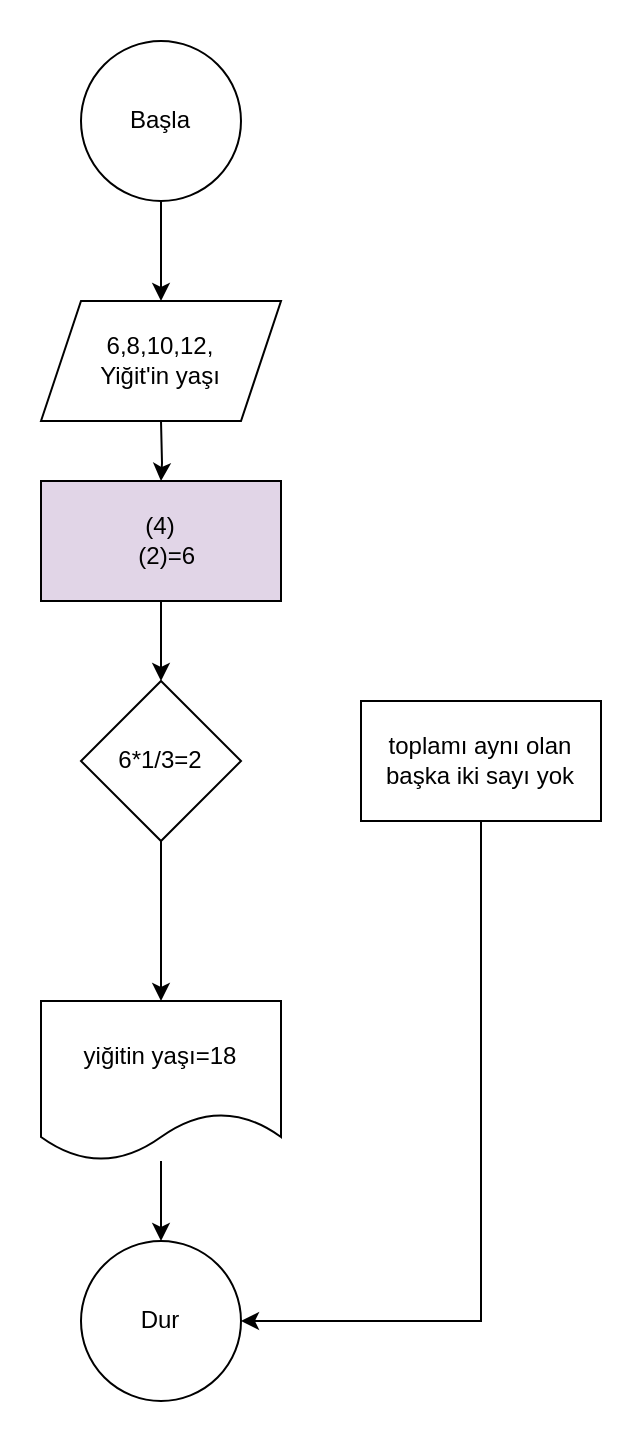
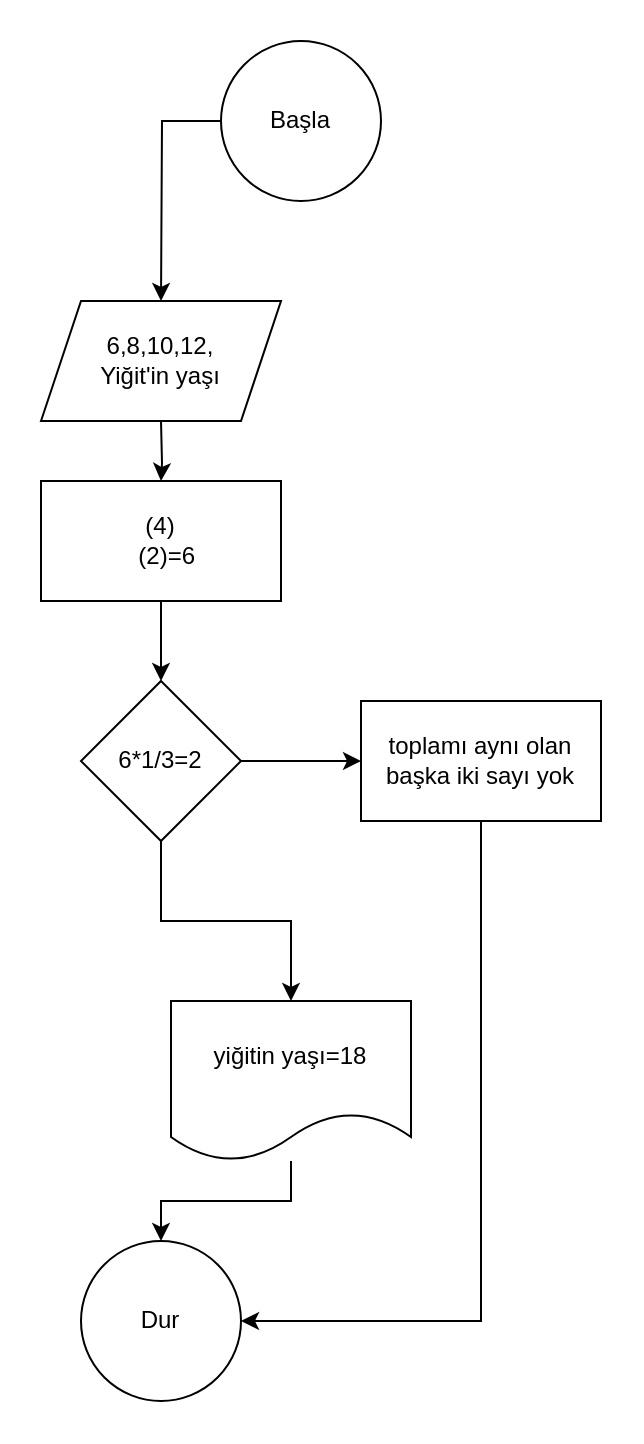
(161, 121) -> (301, 121)
(161, 541) -> (161, 541)
none -> (294, 761)
(161, 1081) -> (291, 1081)
